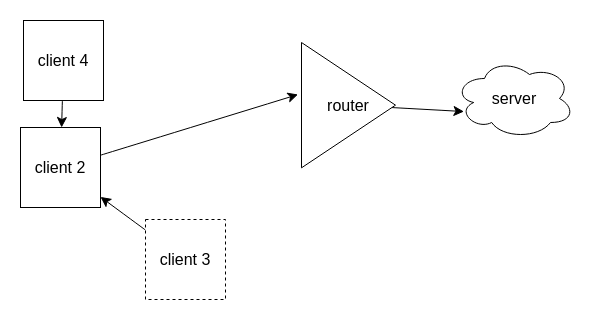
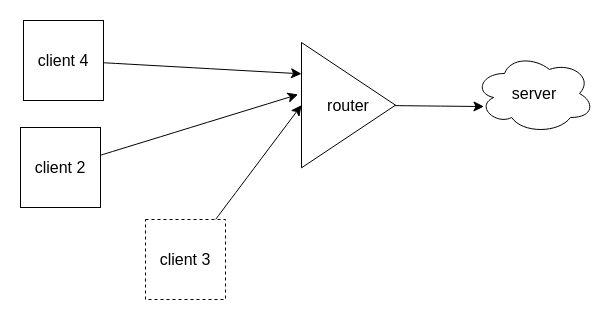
(515, 99) -> (535, 94)
(62, 109) -> (200, 68)
(126, 216) -> (257, 165)
